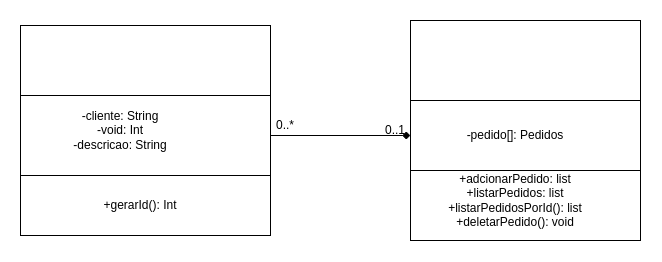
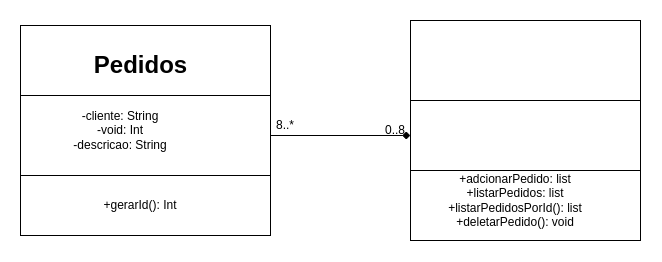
none -> (141, 66)
(286, 126) -> (286, 126)
(396, 131) -> (396, 131)
(516, 136) -> none
